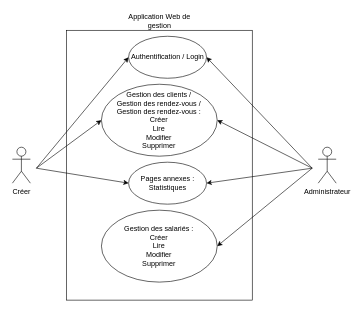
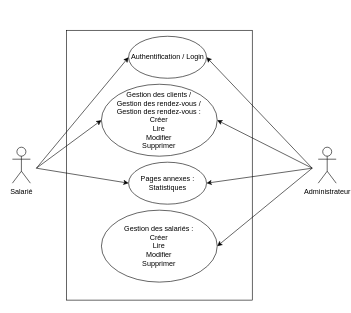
(159, 21) -> none
(22, 192) -> (22, 192)
